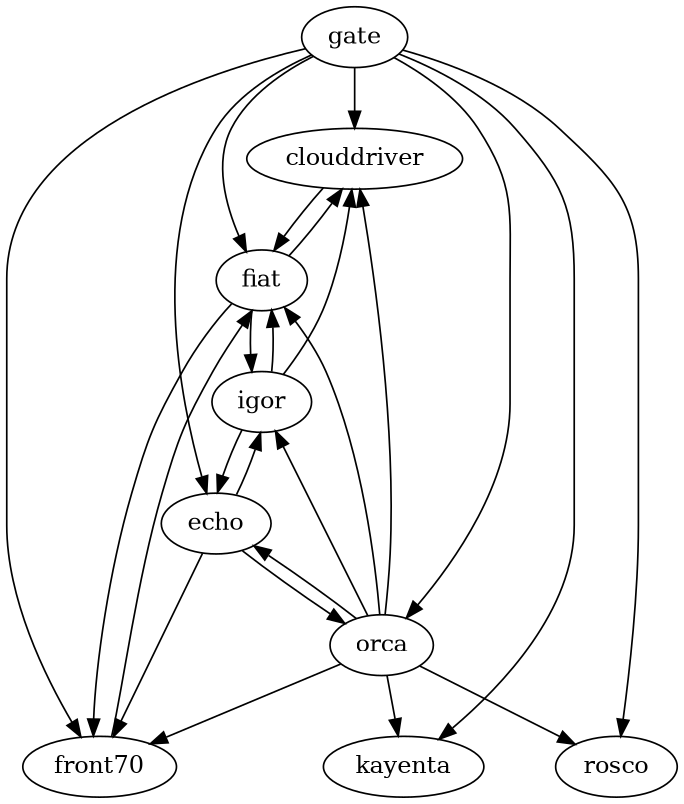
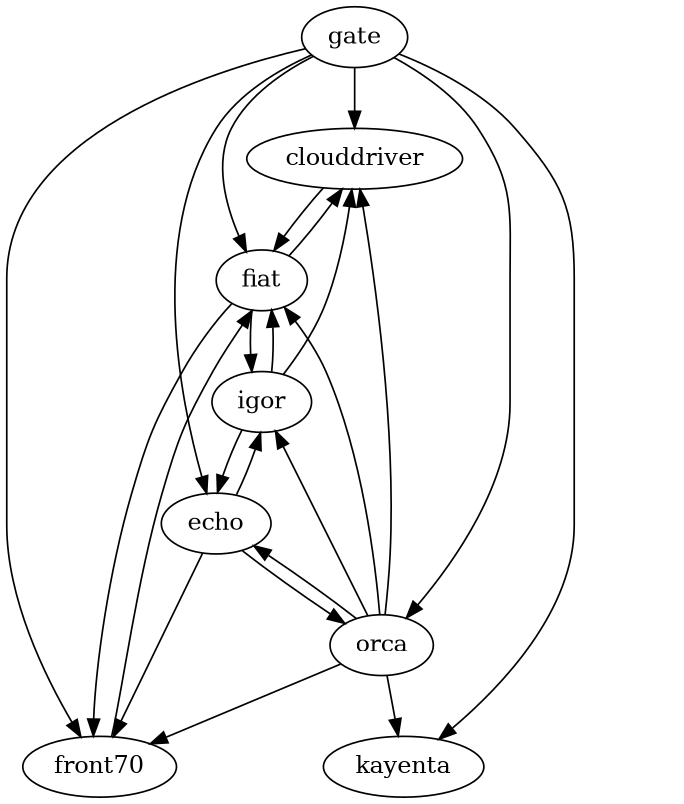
(616, 767) -> none
